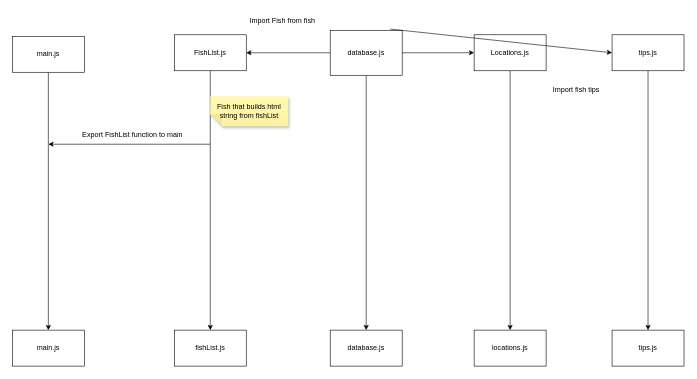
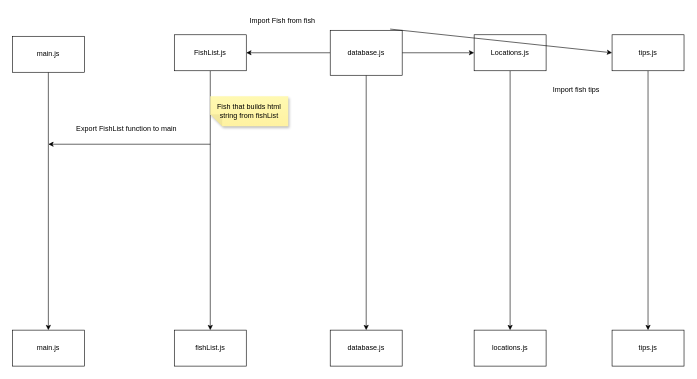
(132, 135) -> (126, 129)
